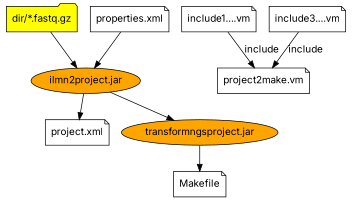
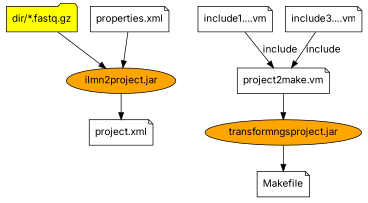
(139, 105) -> (283, 103)
